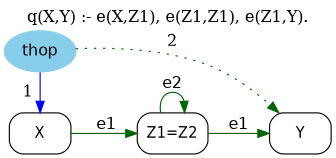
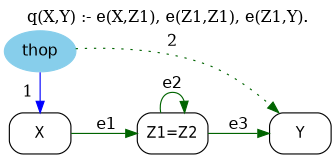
(239, 125) -> (239, 125)
